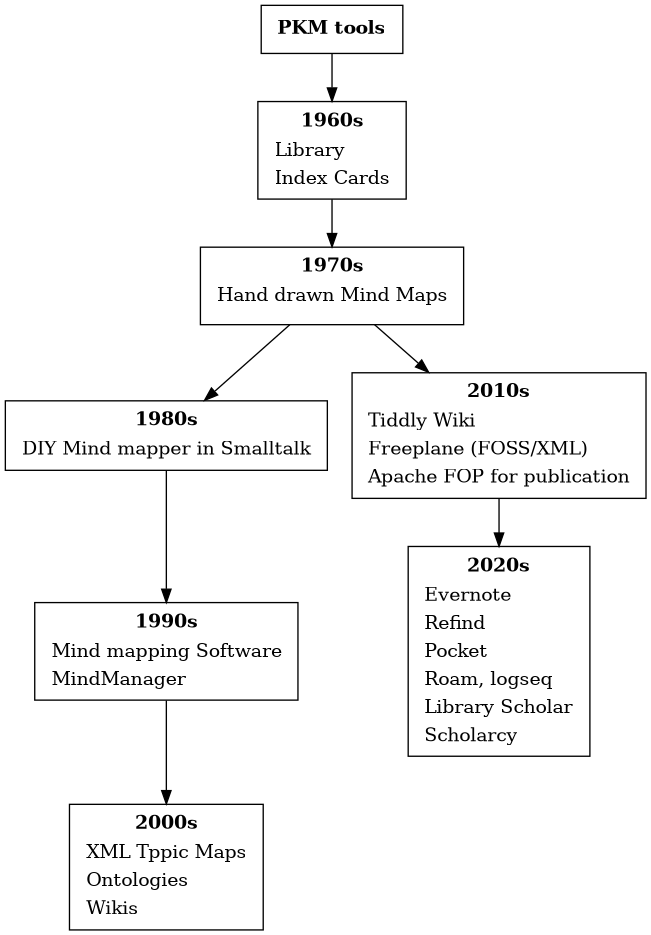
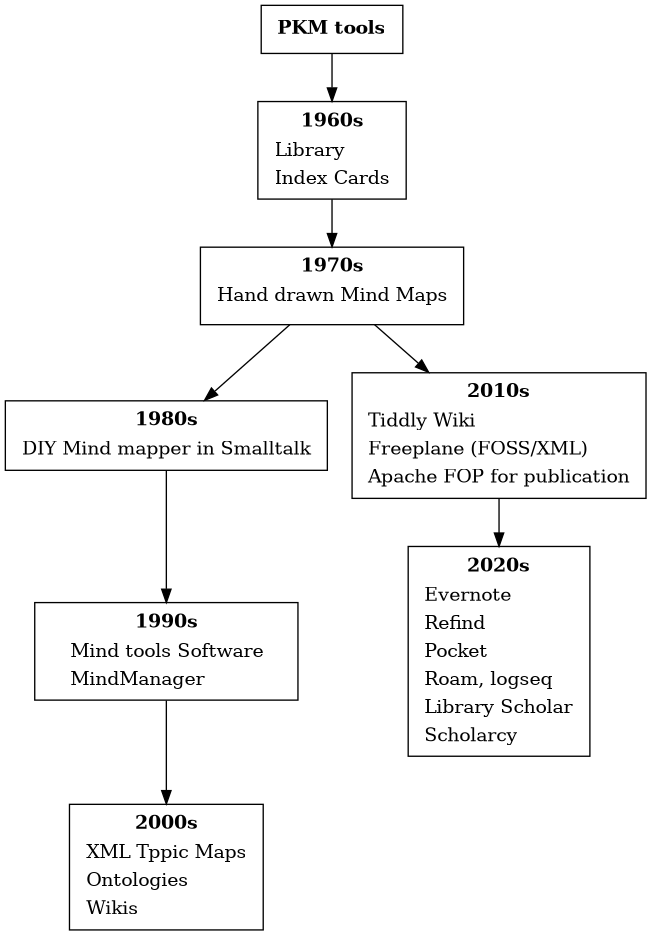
(167, 651) -> (167, 651)
